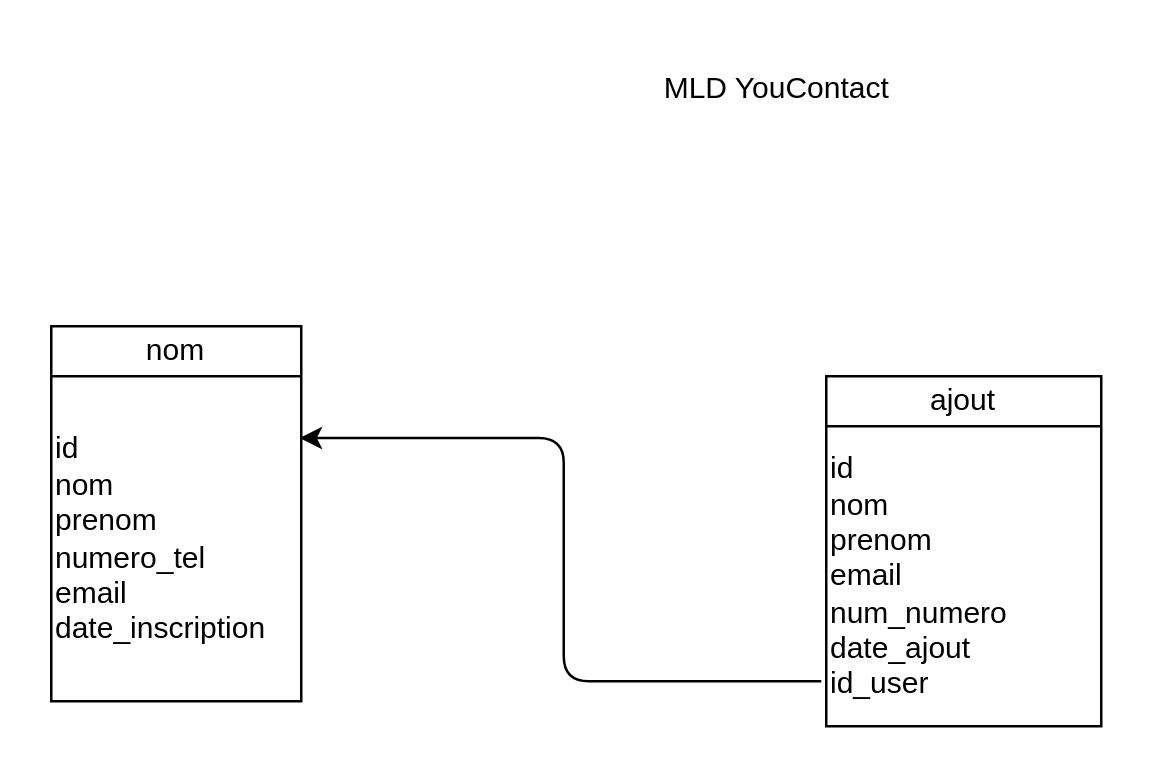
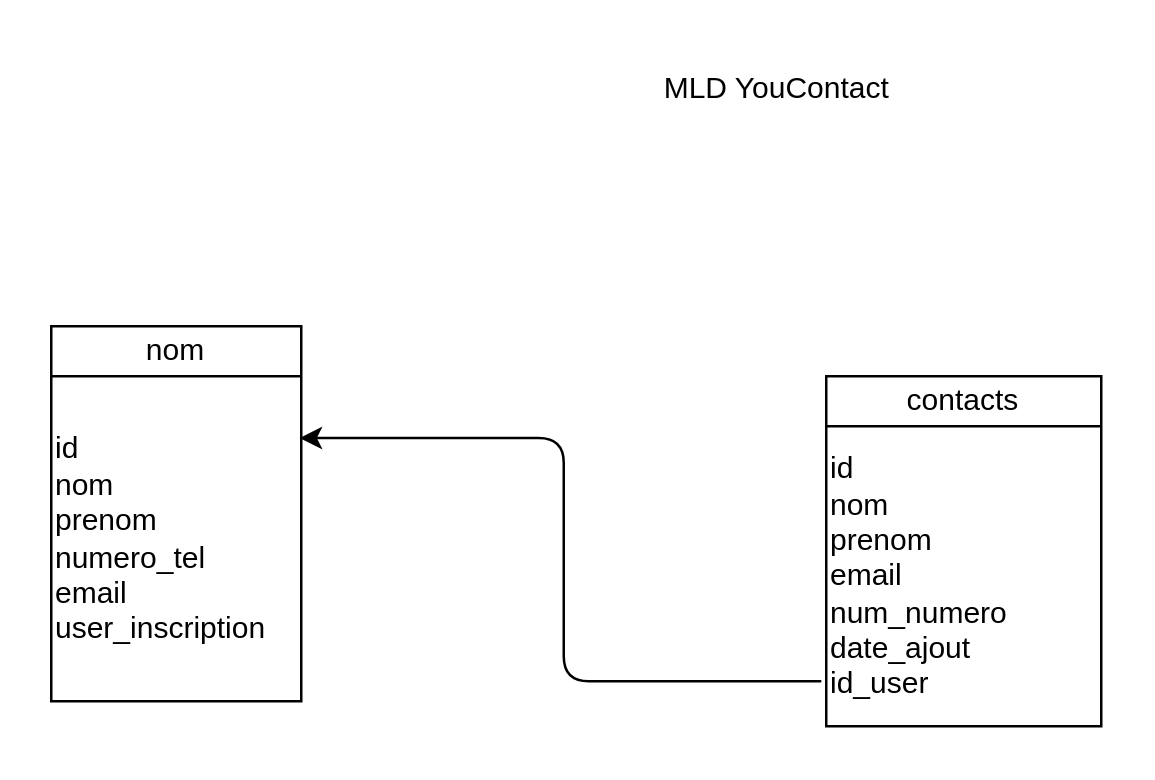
(964, 401) -> (964, 401)
(179, 539) -> (179, 539)
